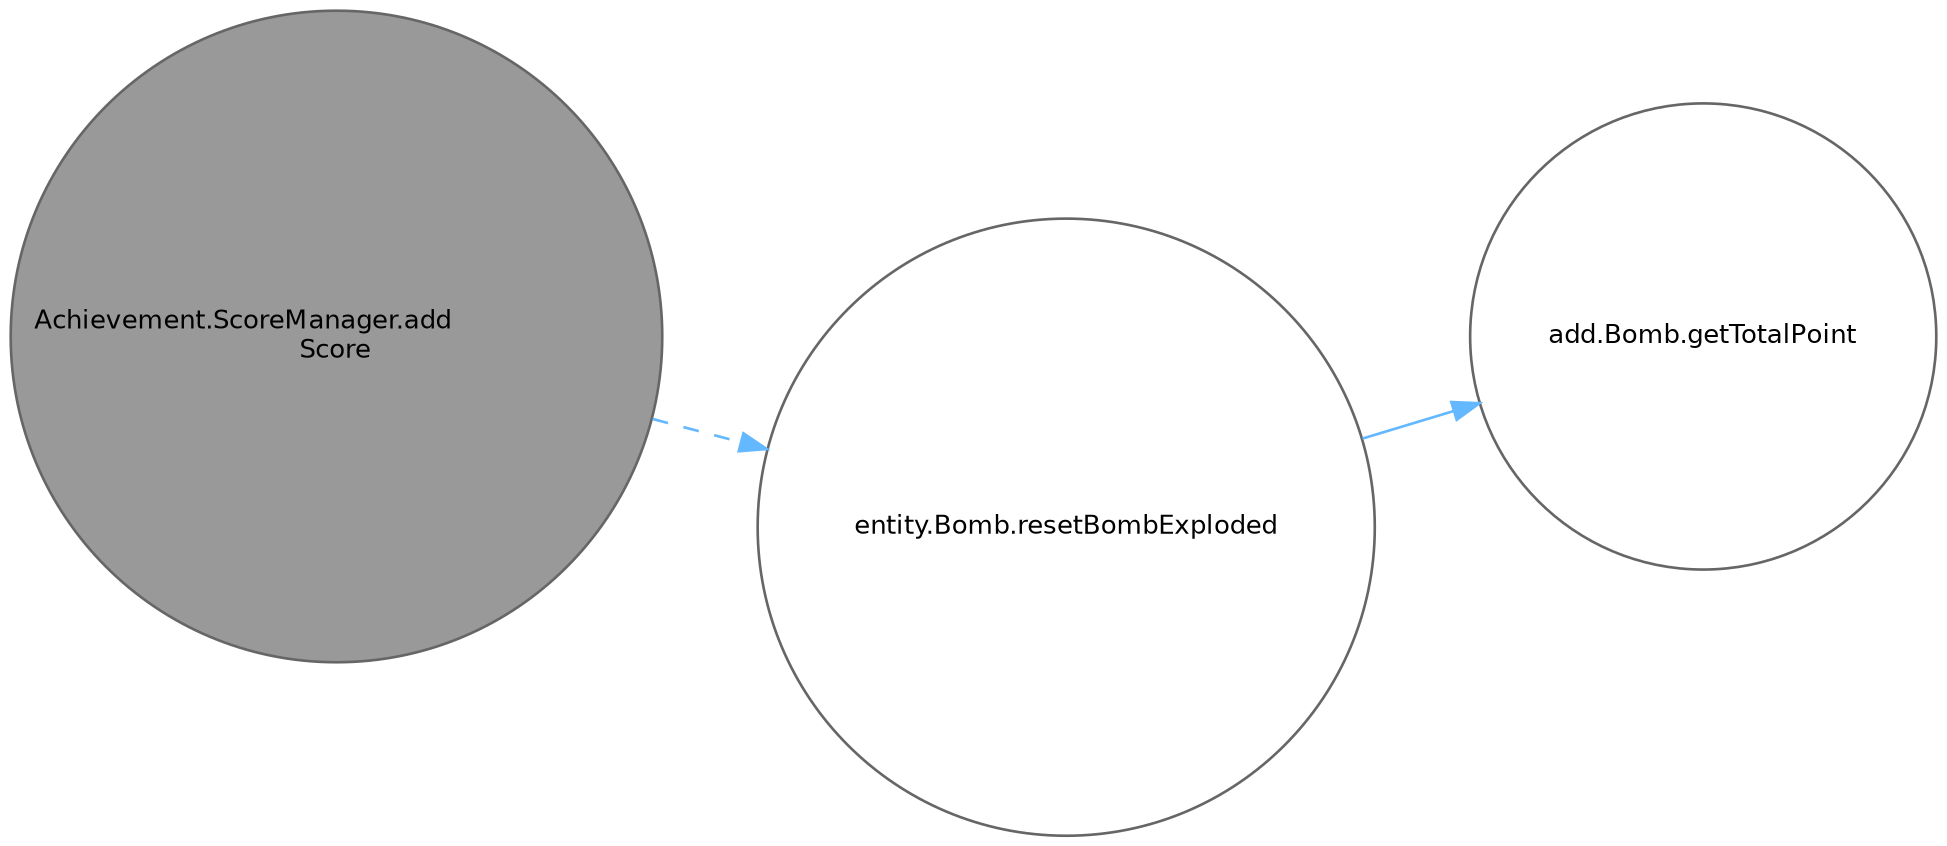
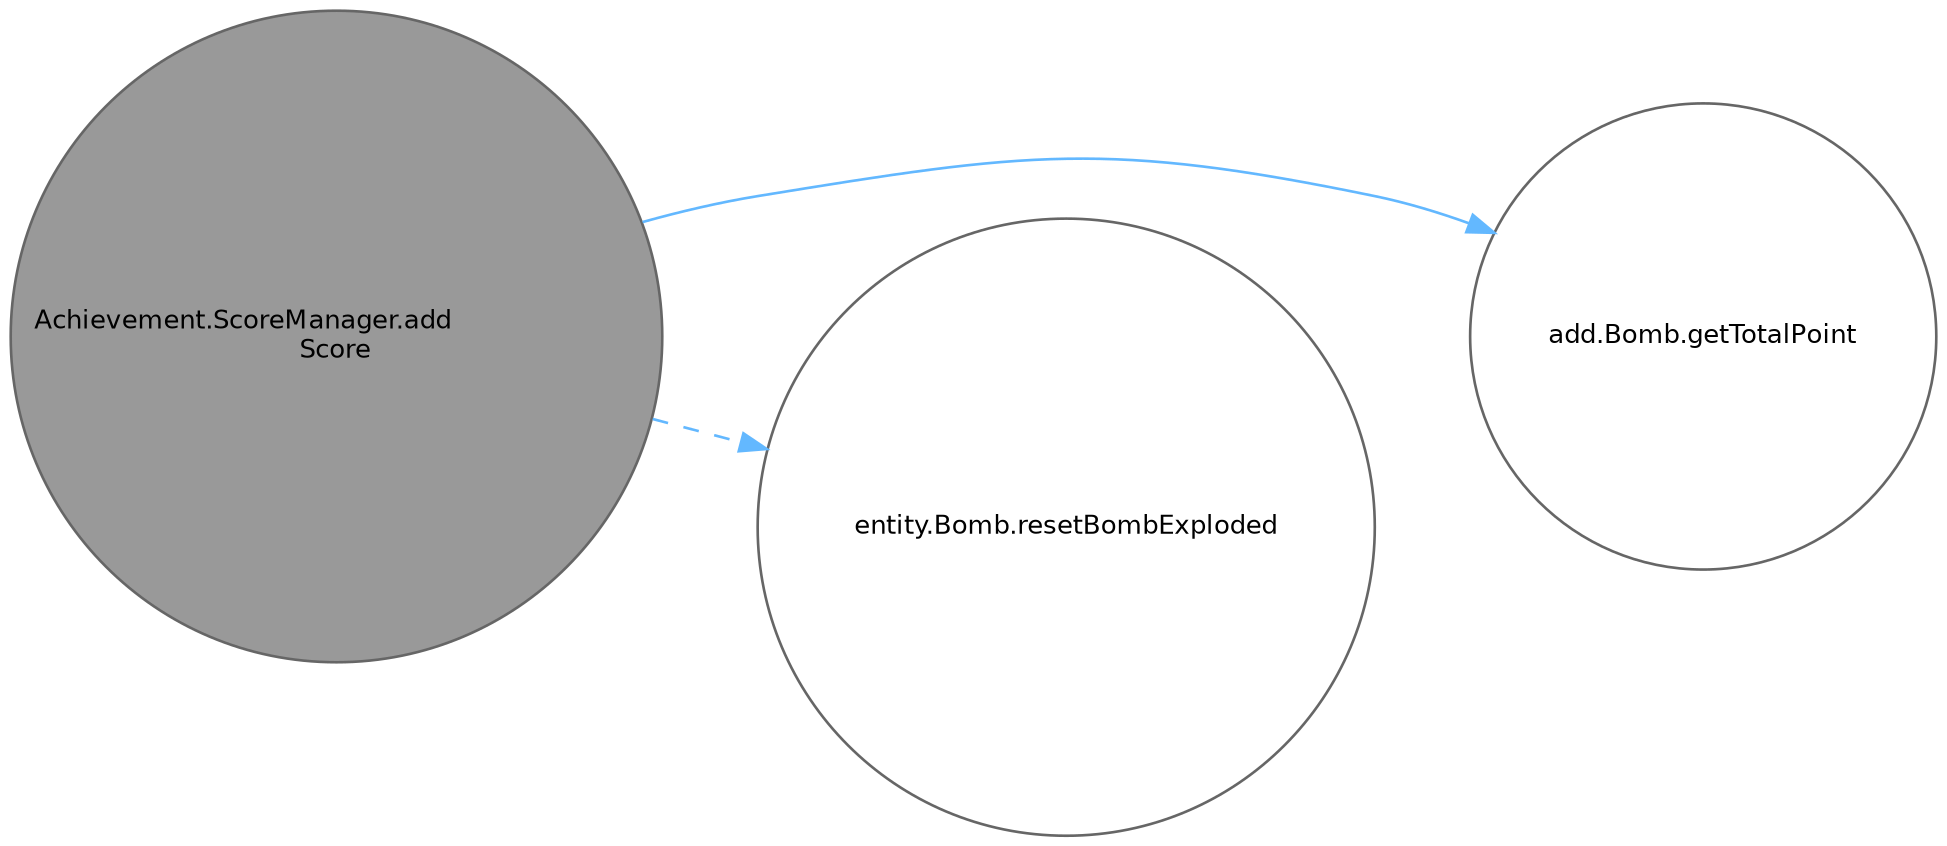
(1408, 425) -> (1057, 159)
